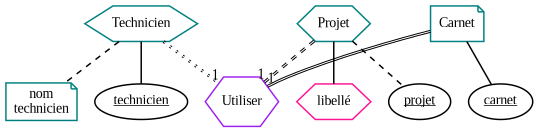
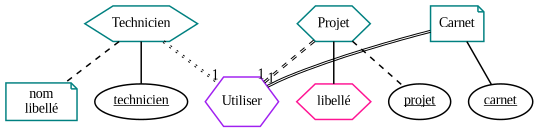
(41, 102) -> (41, 102)
